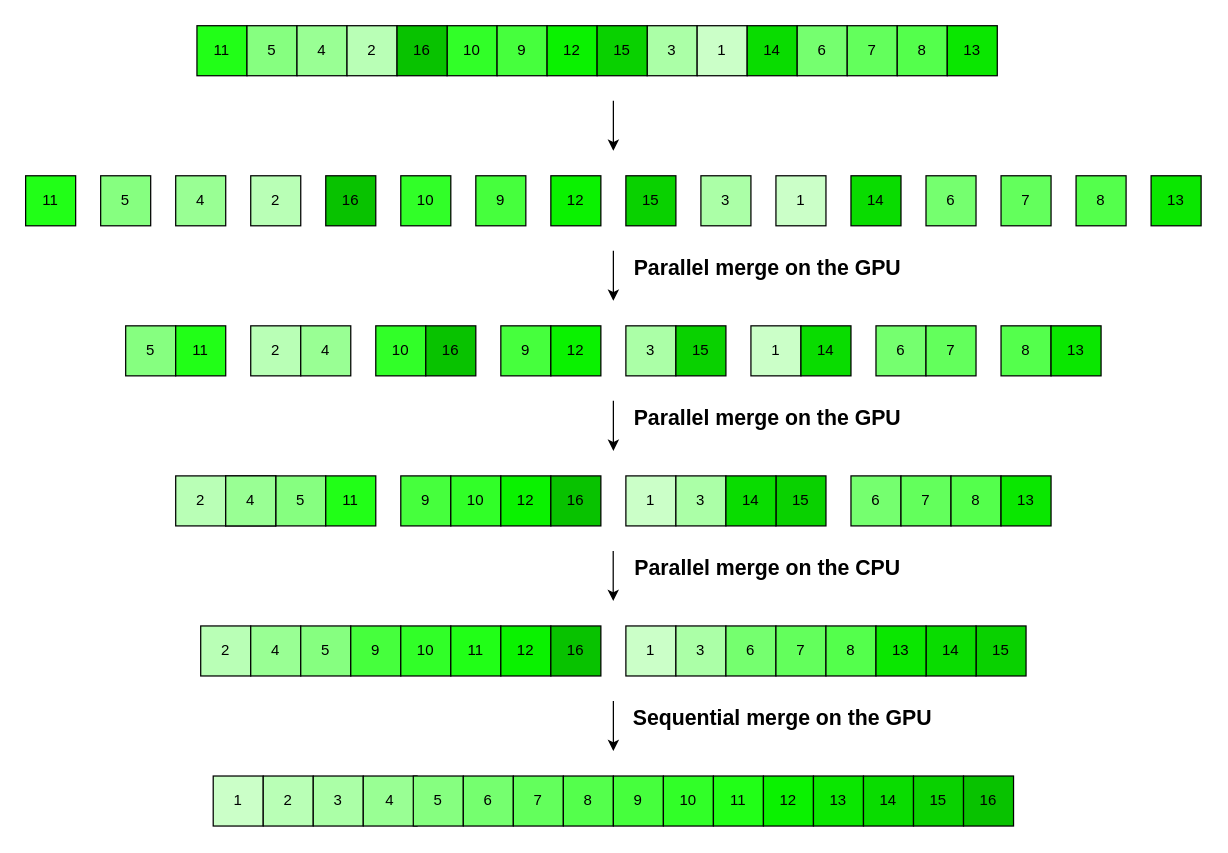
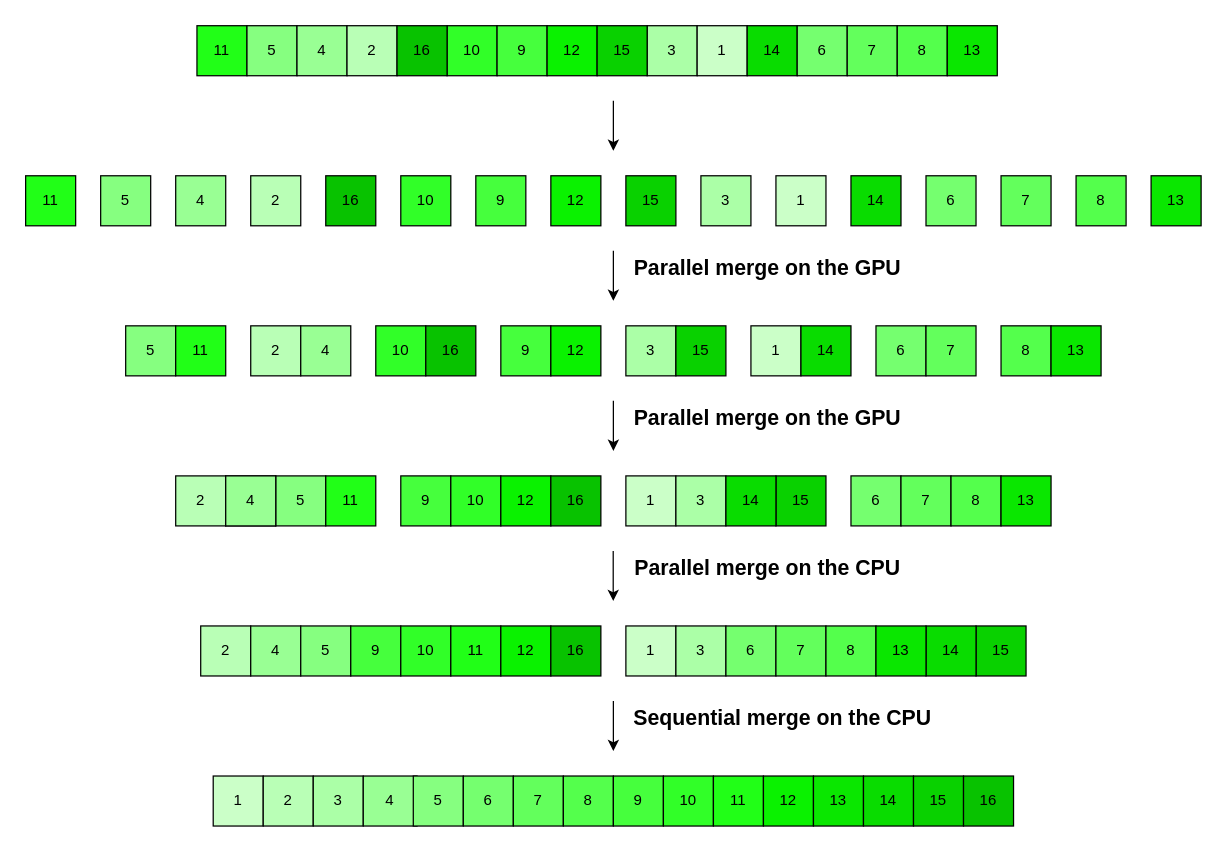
(783, 719) -> (783, 719)
